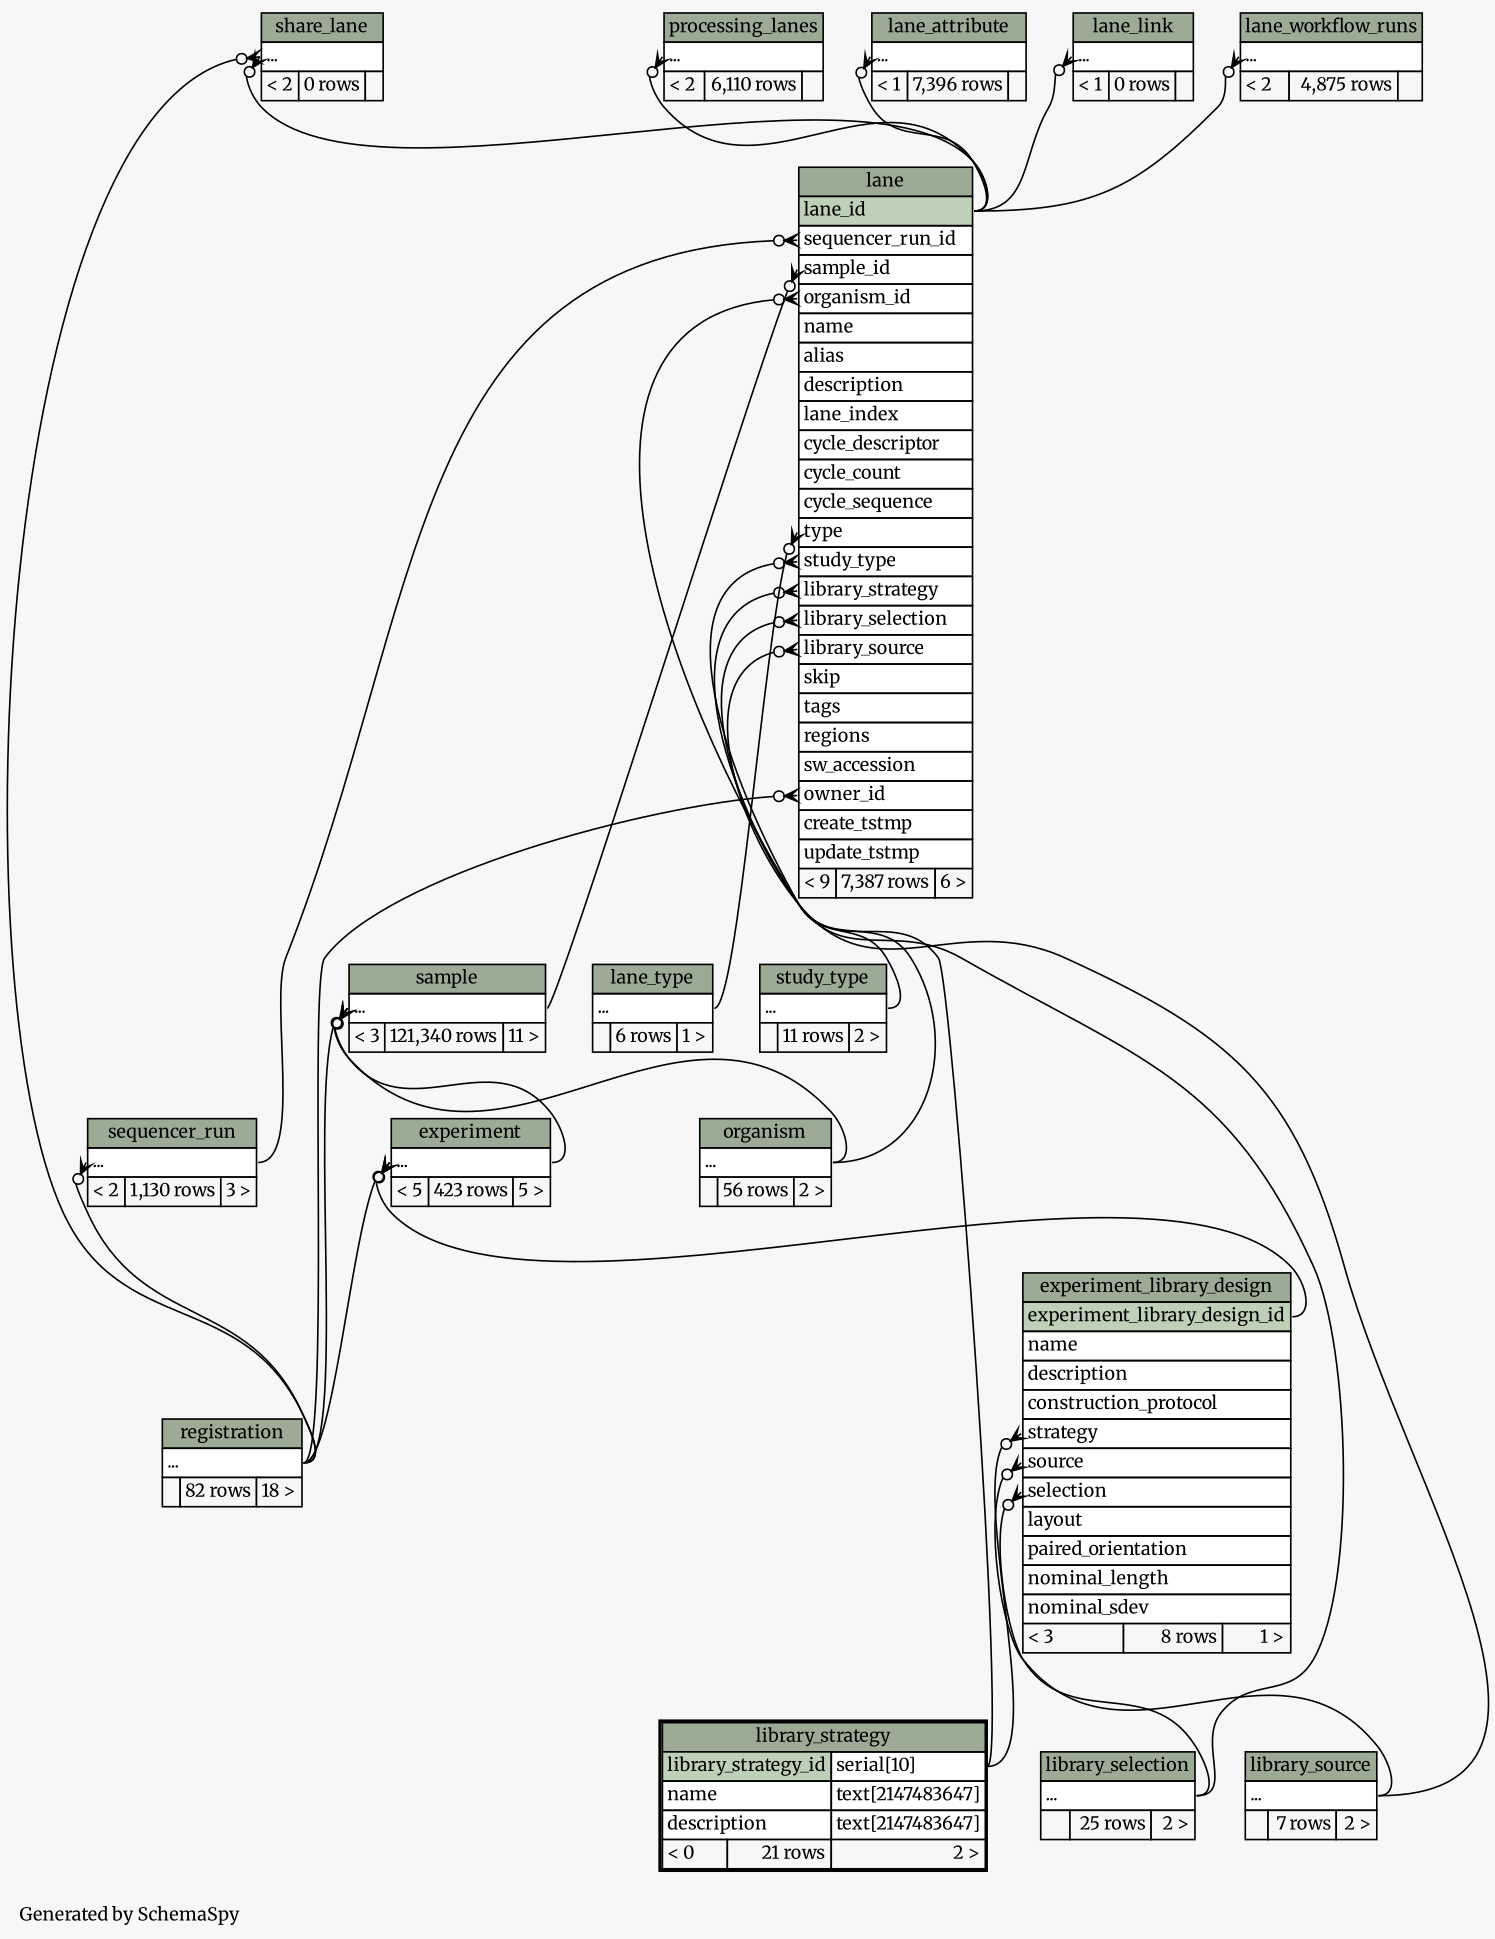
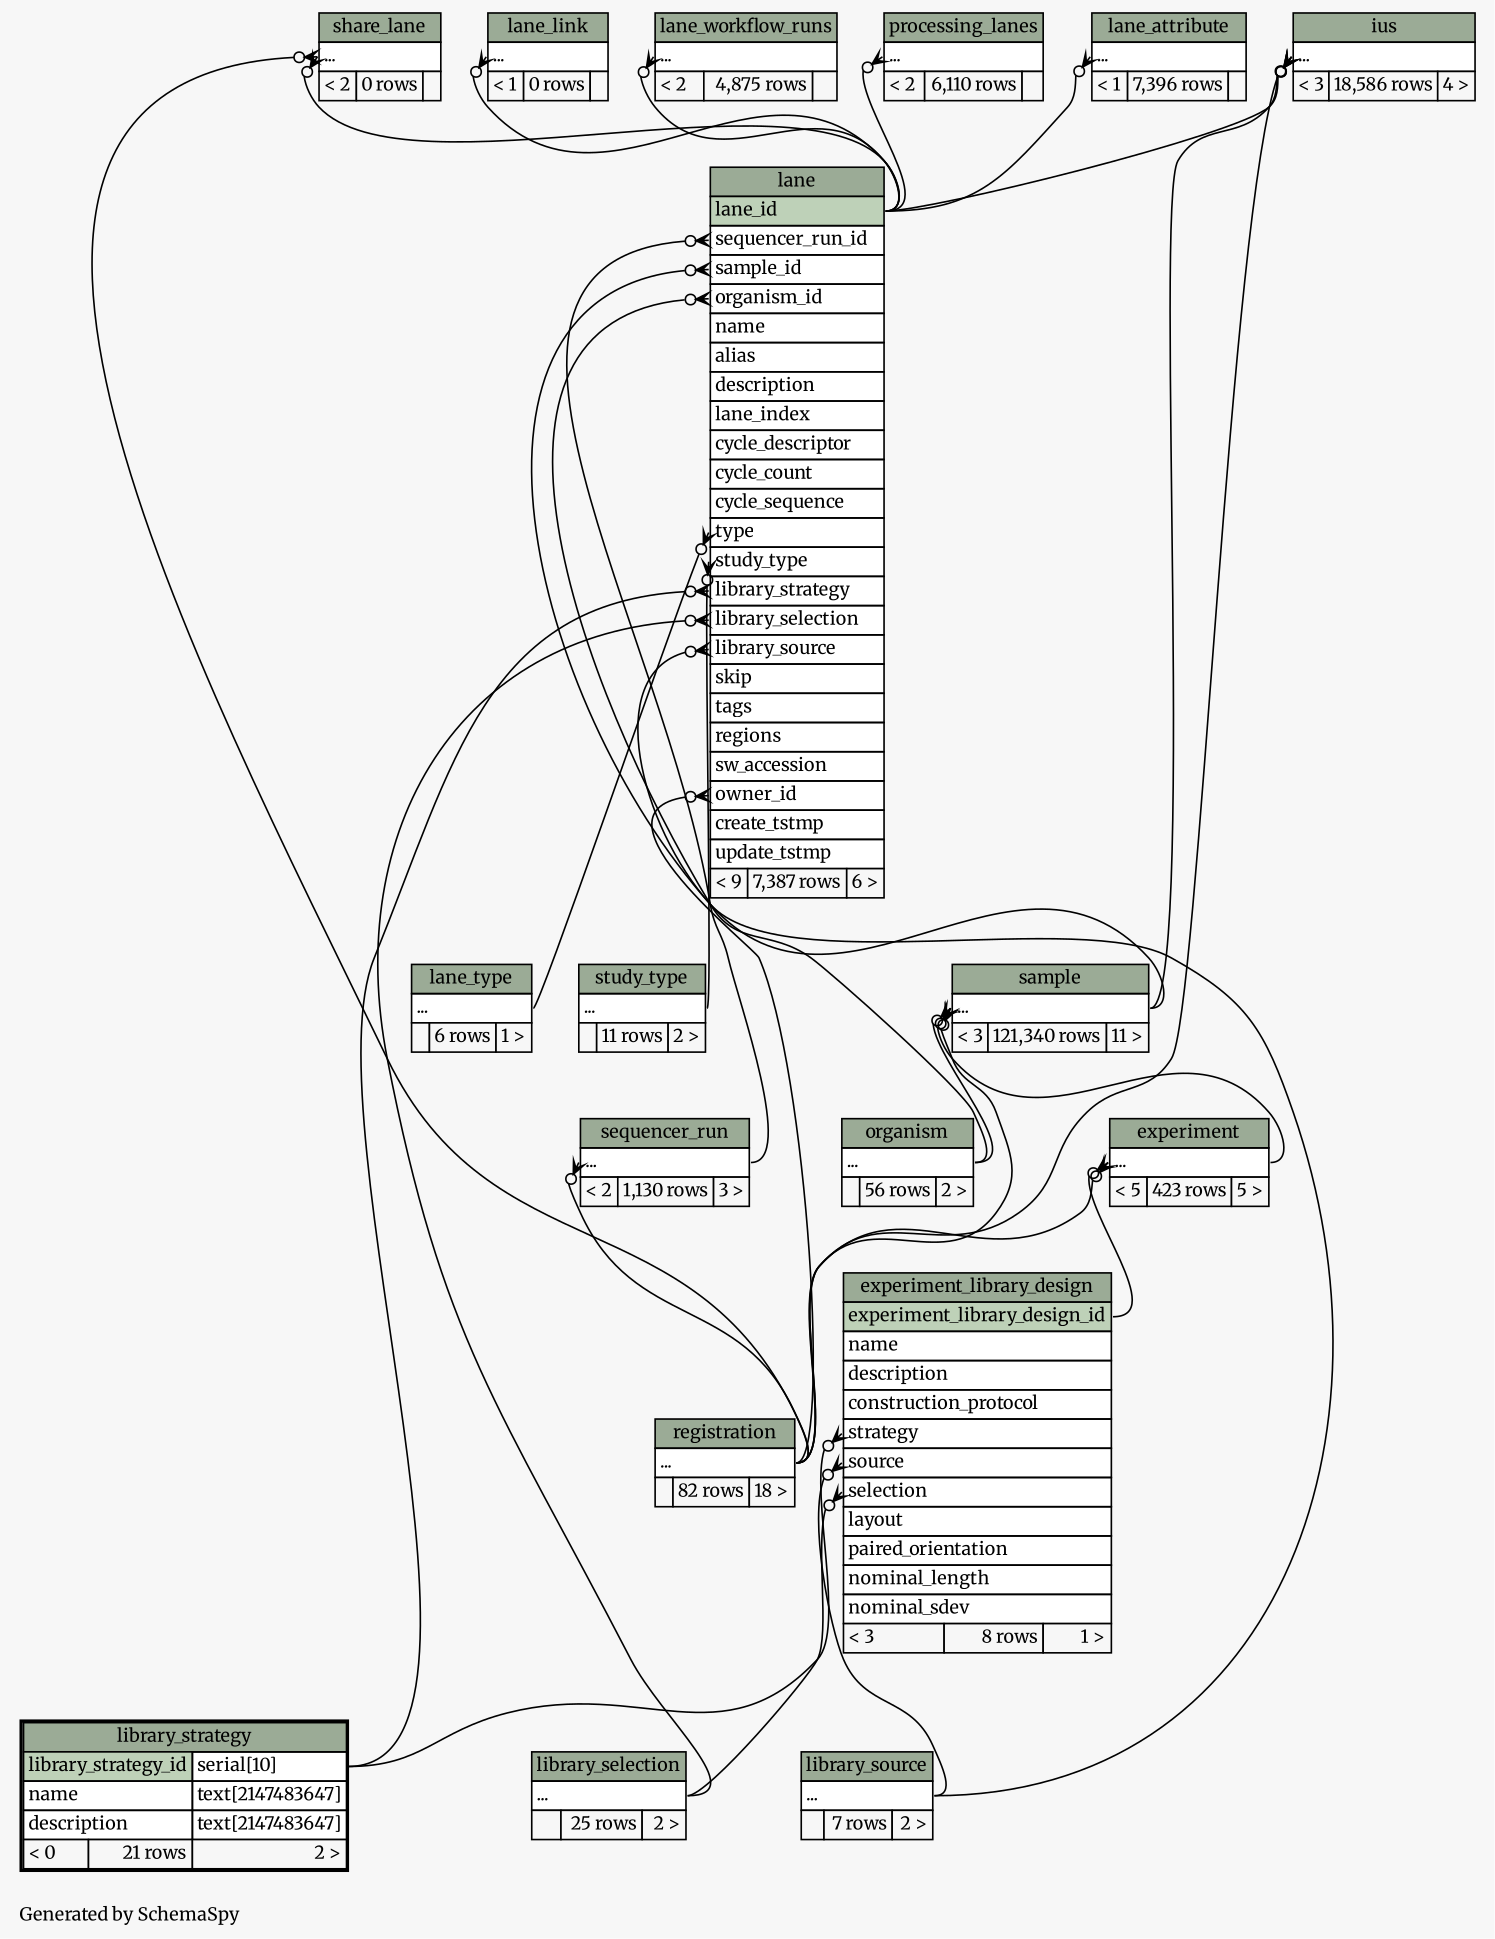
none -> (1384, 57)
